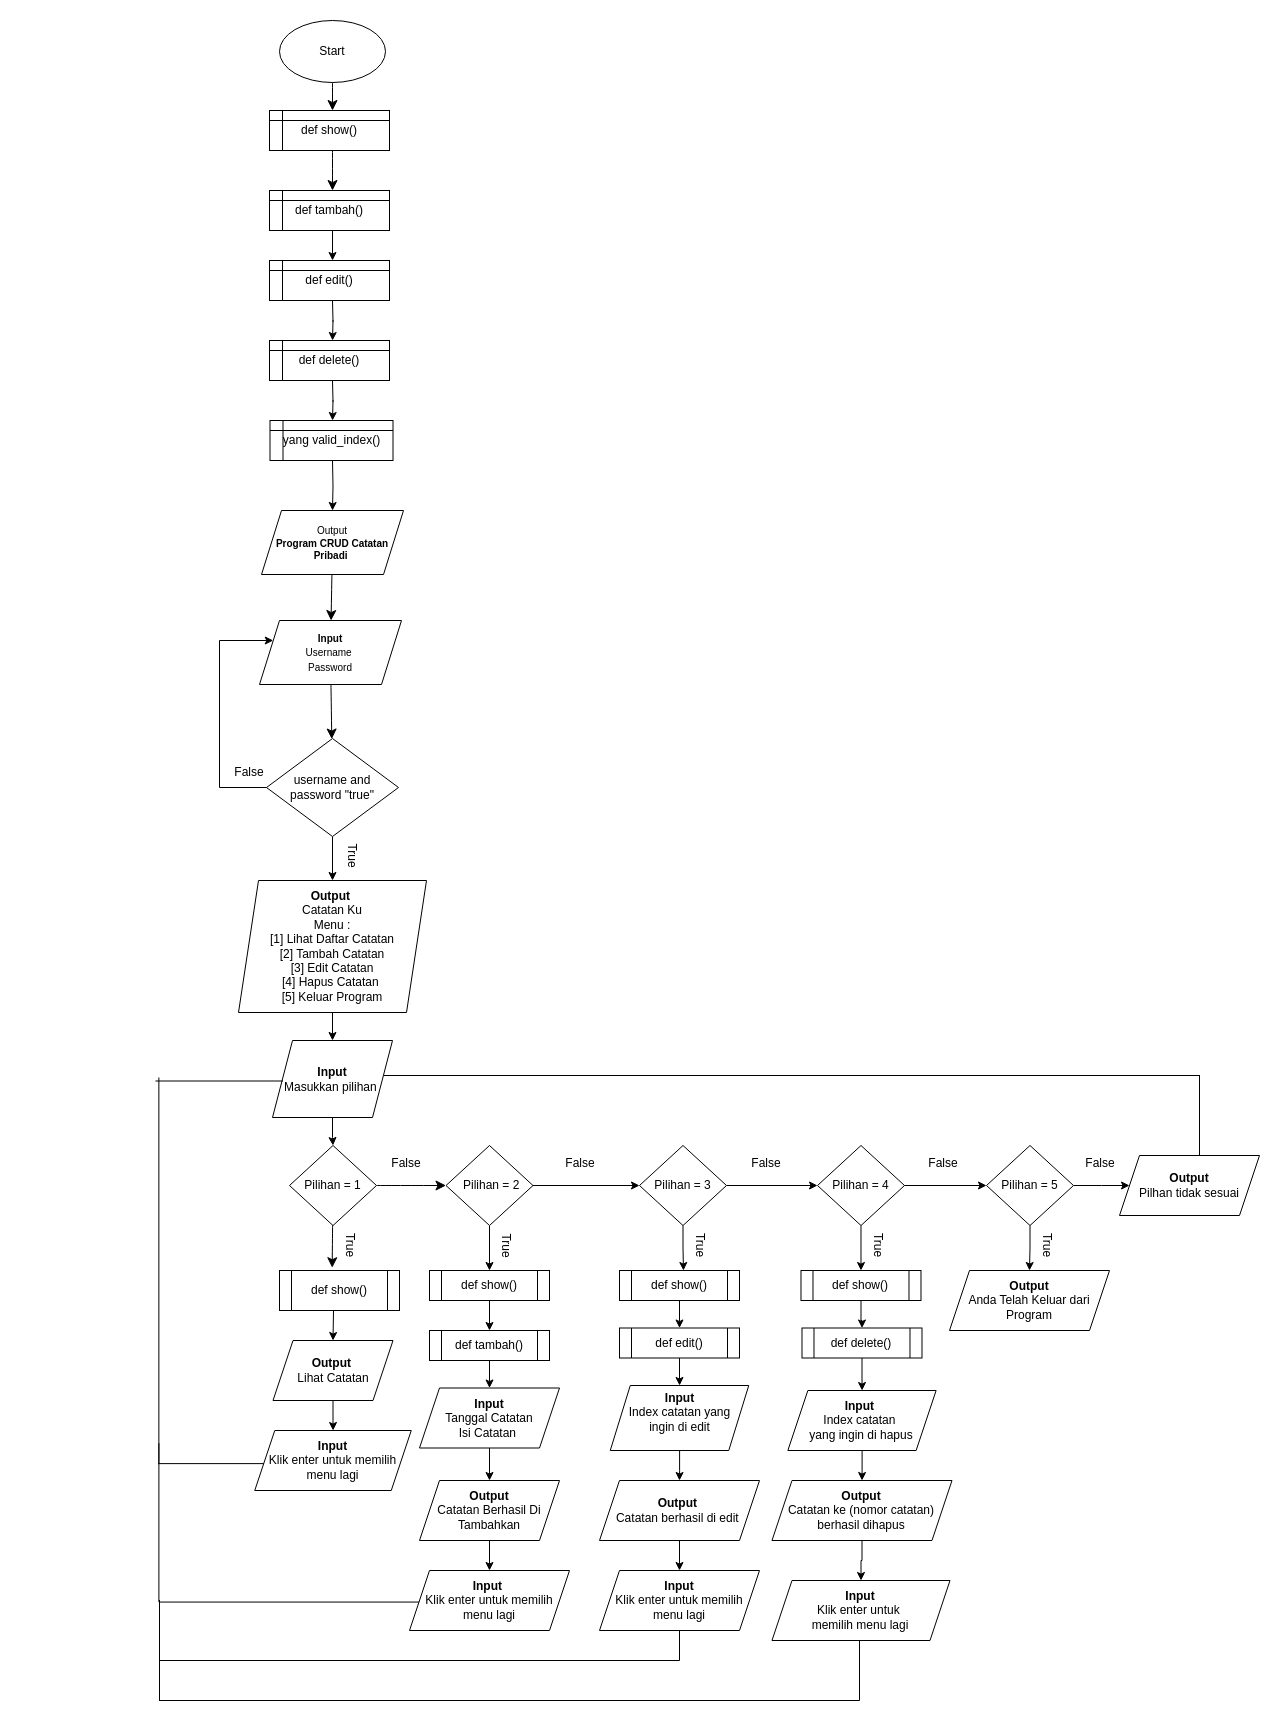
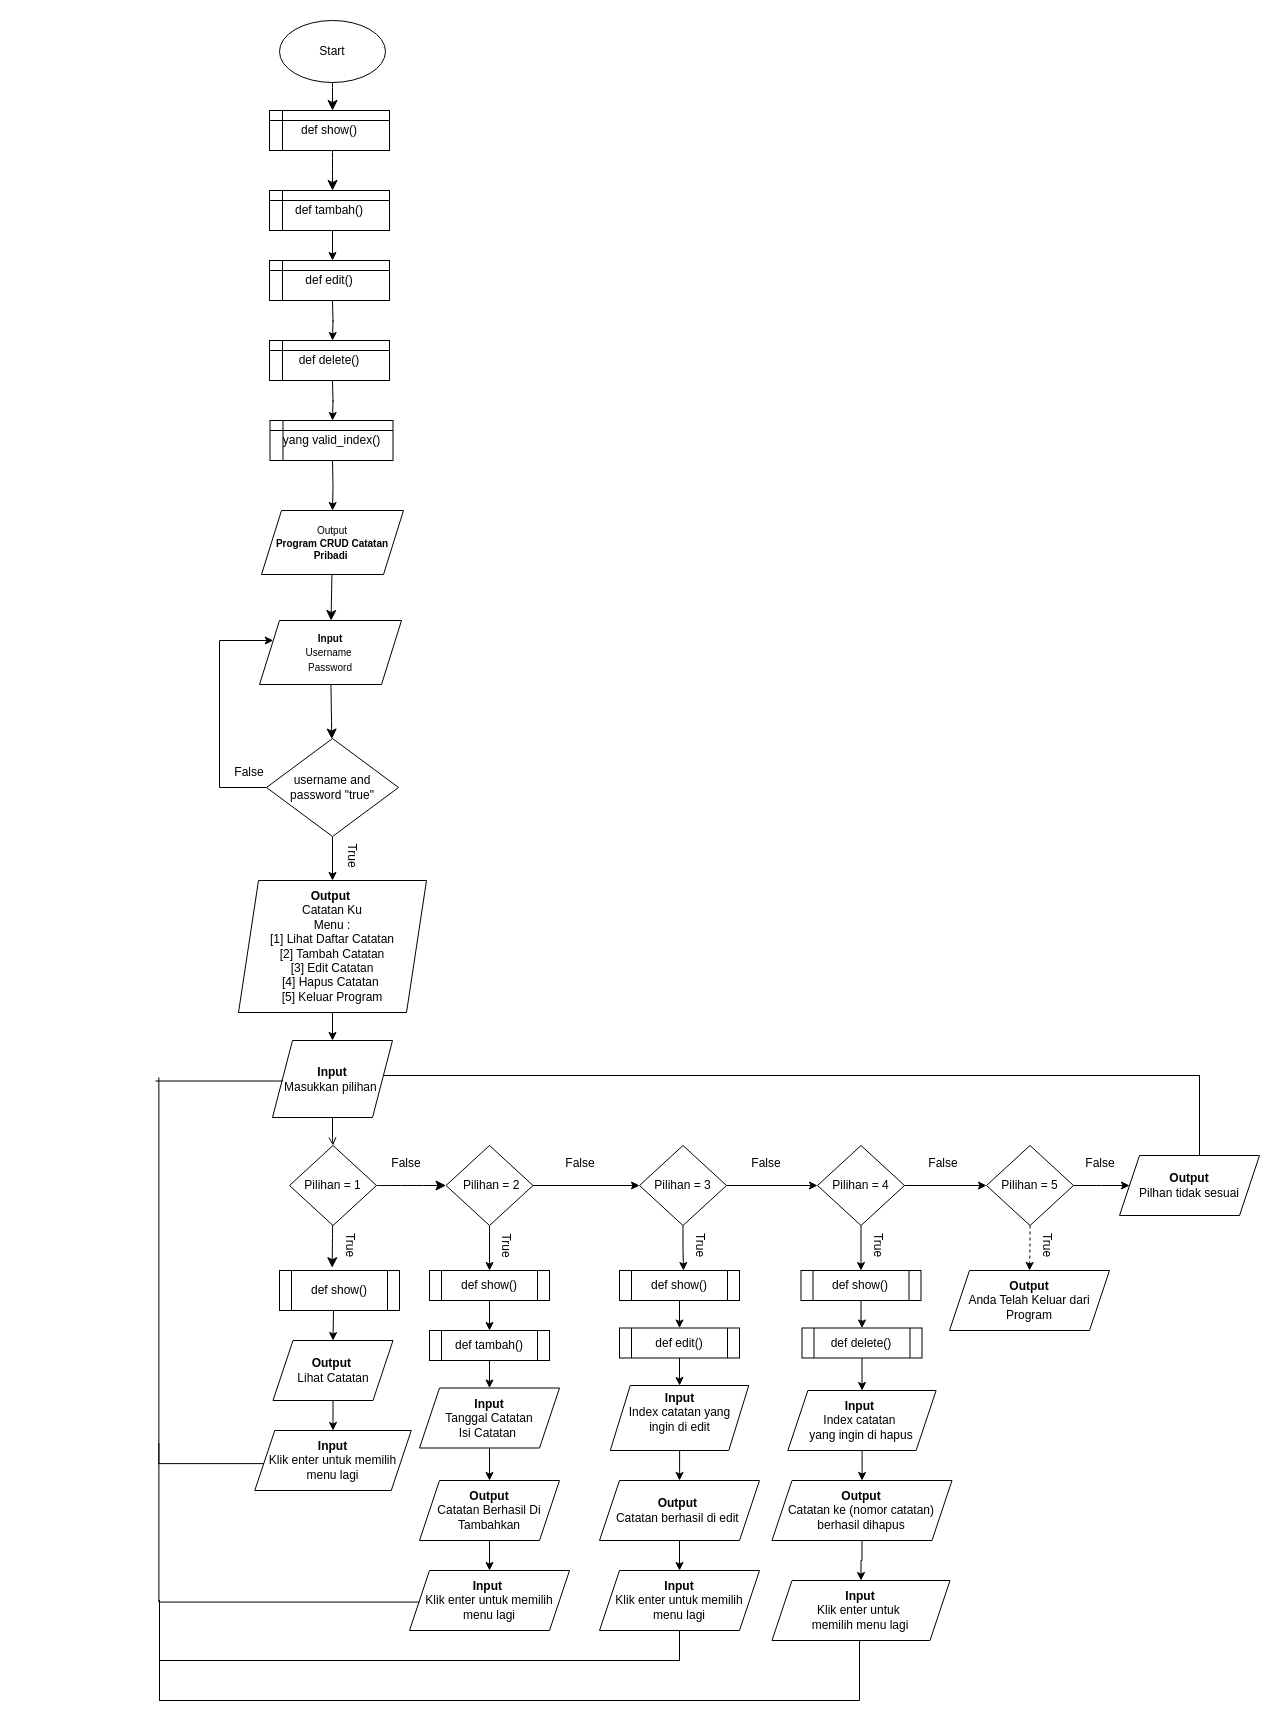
(333, 1137) -> (333, 1139)
(1030, 1244) -> (1030, 1244)
